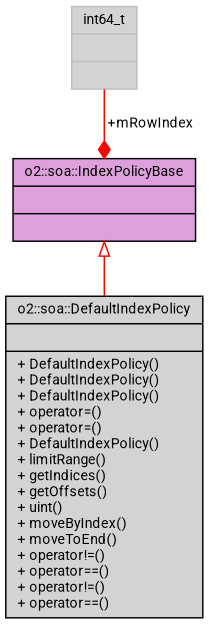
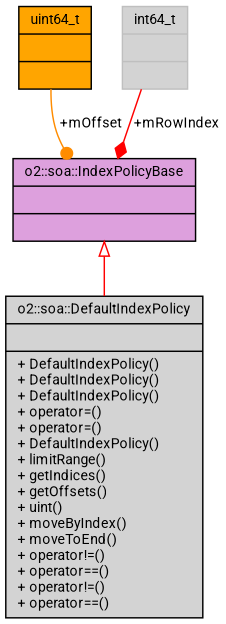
none -> (55, 48)
